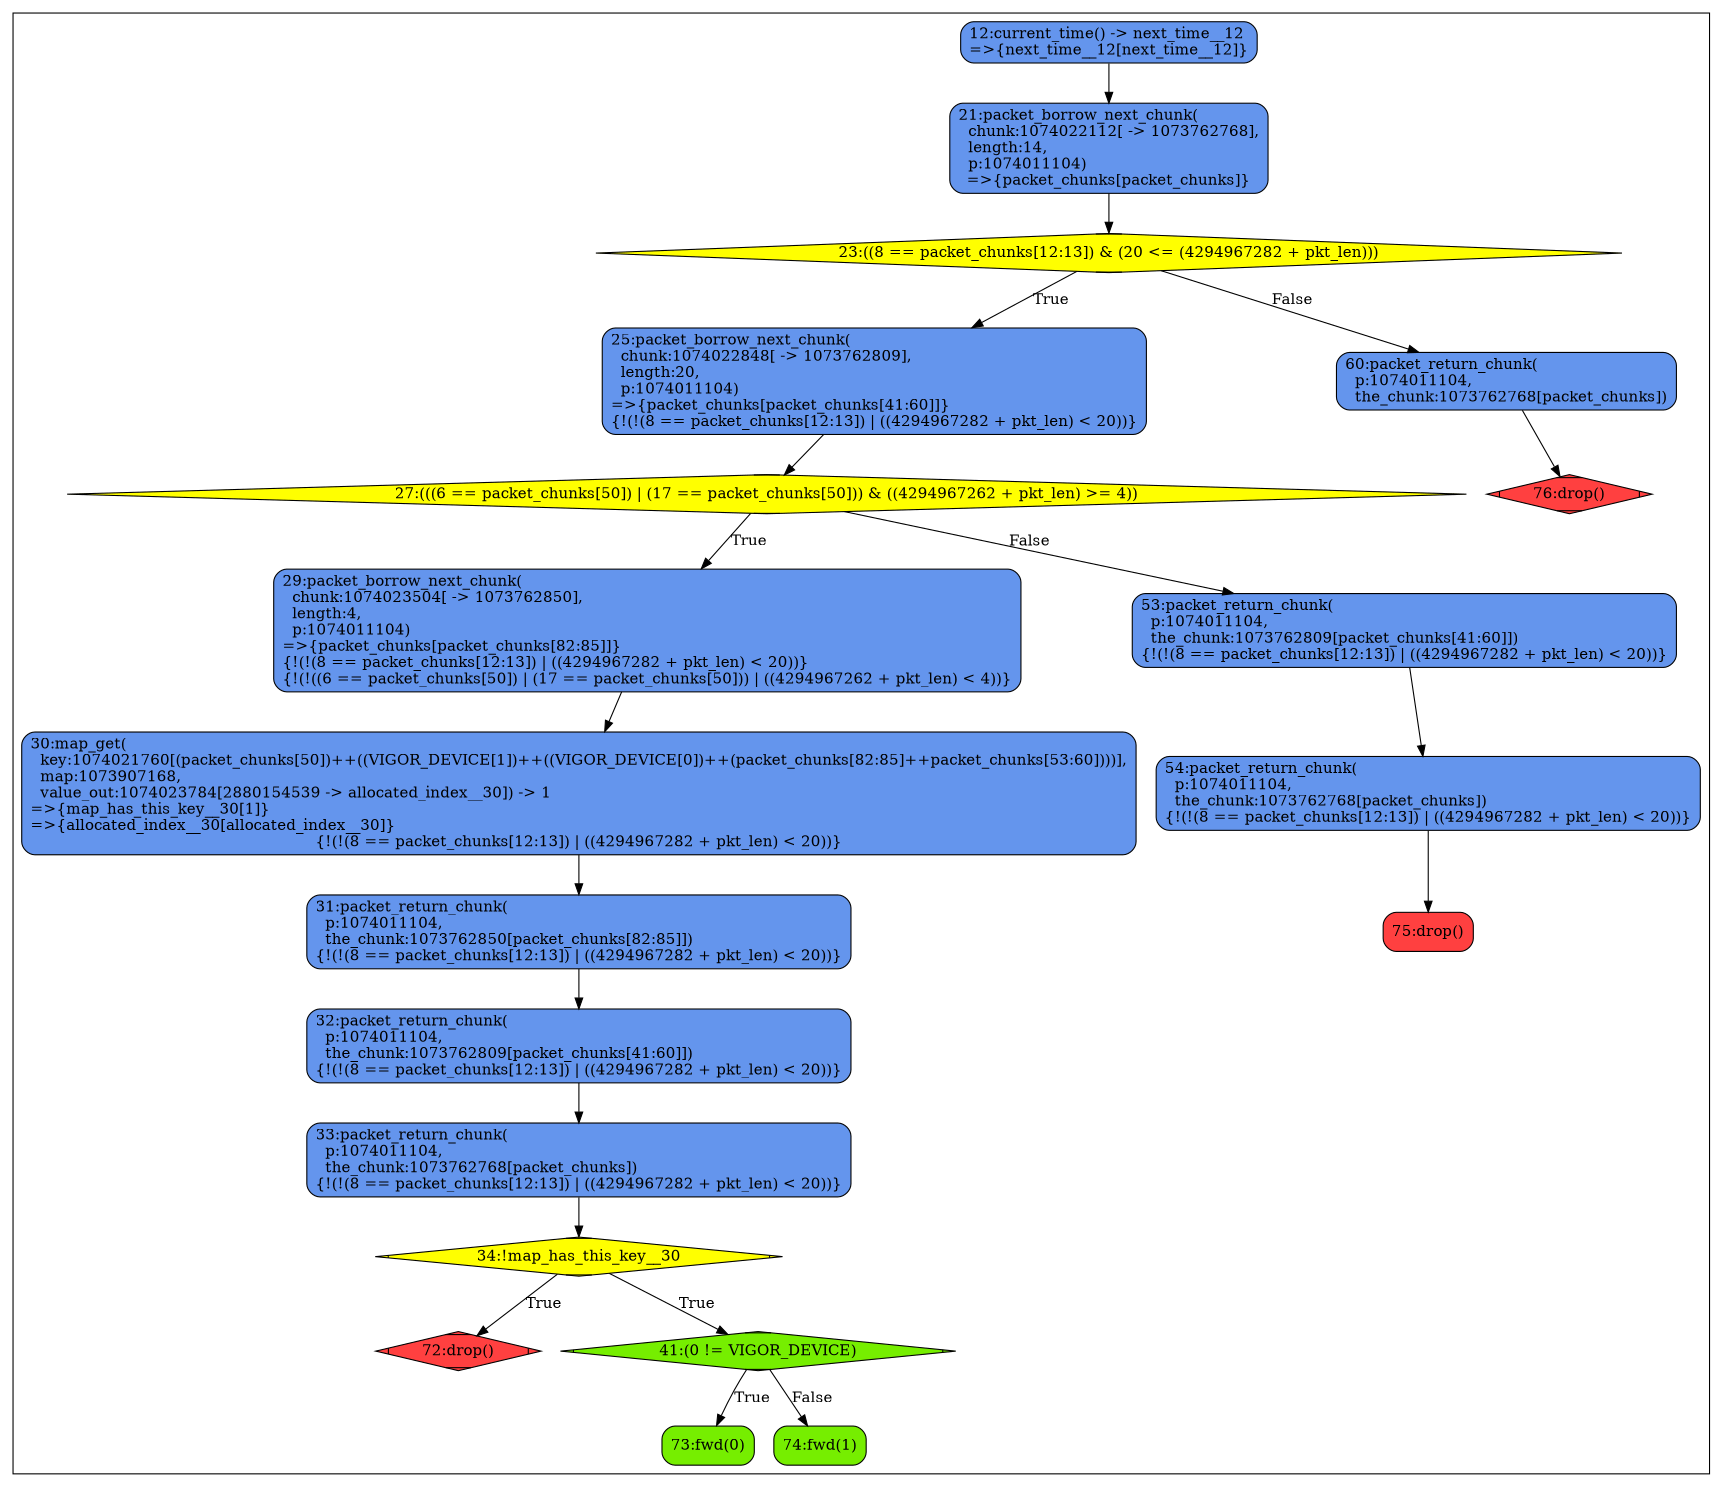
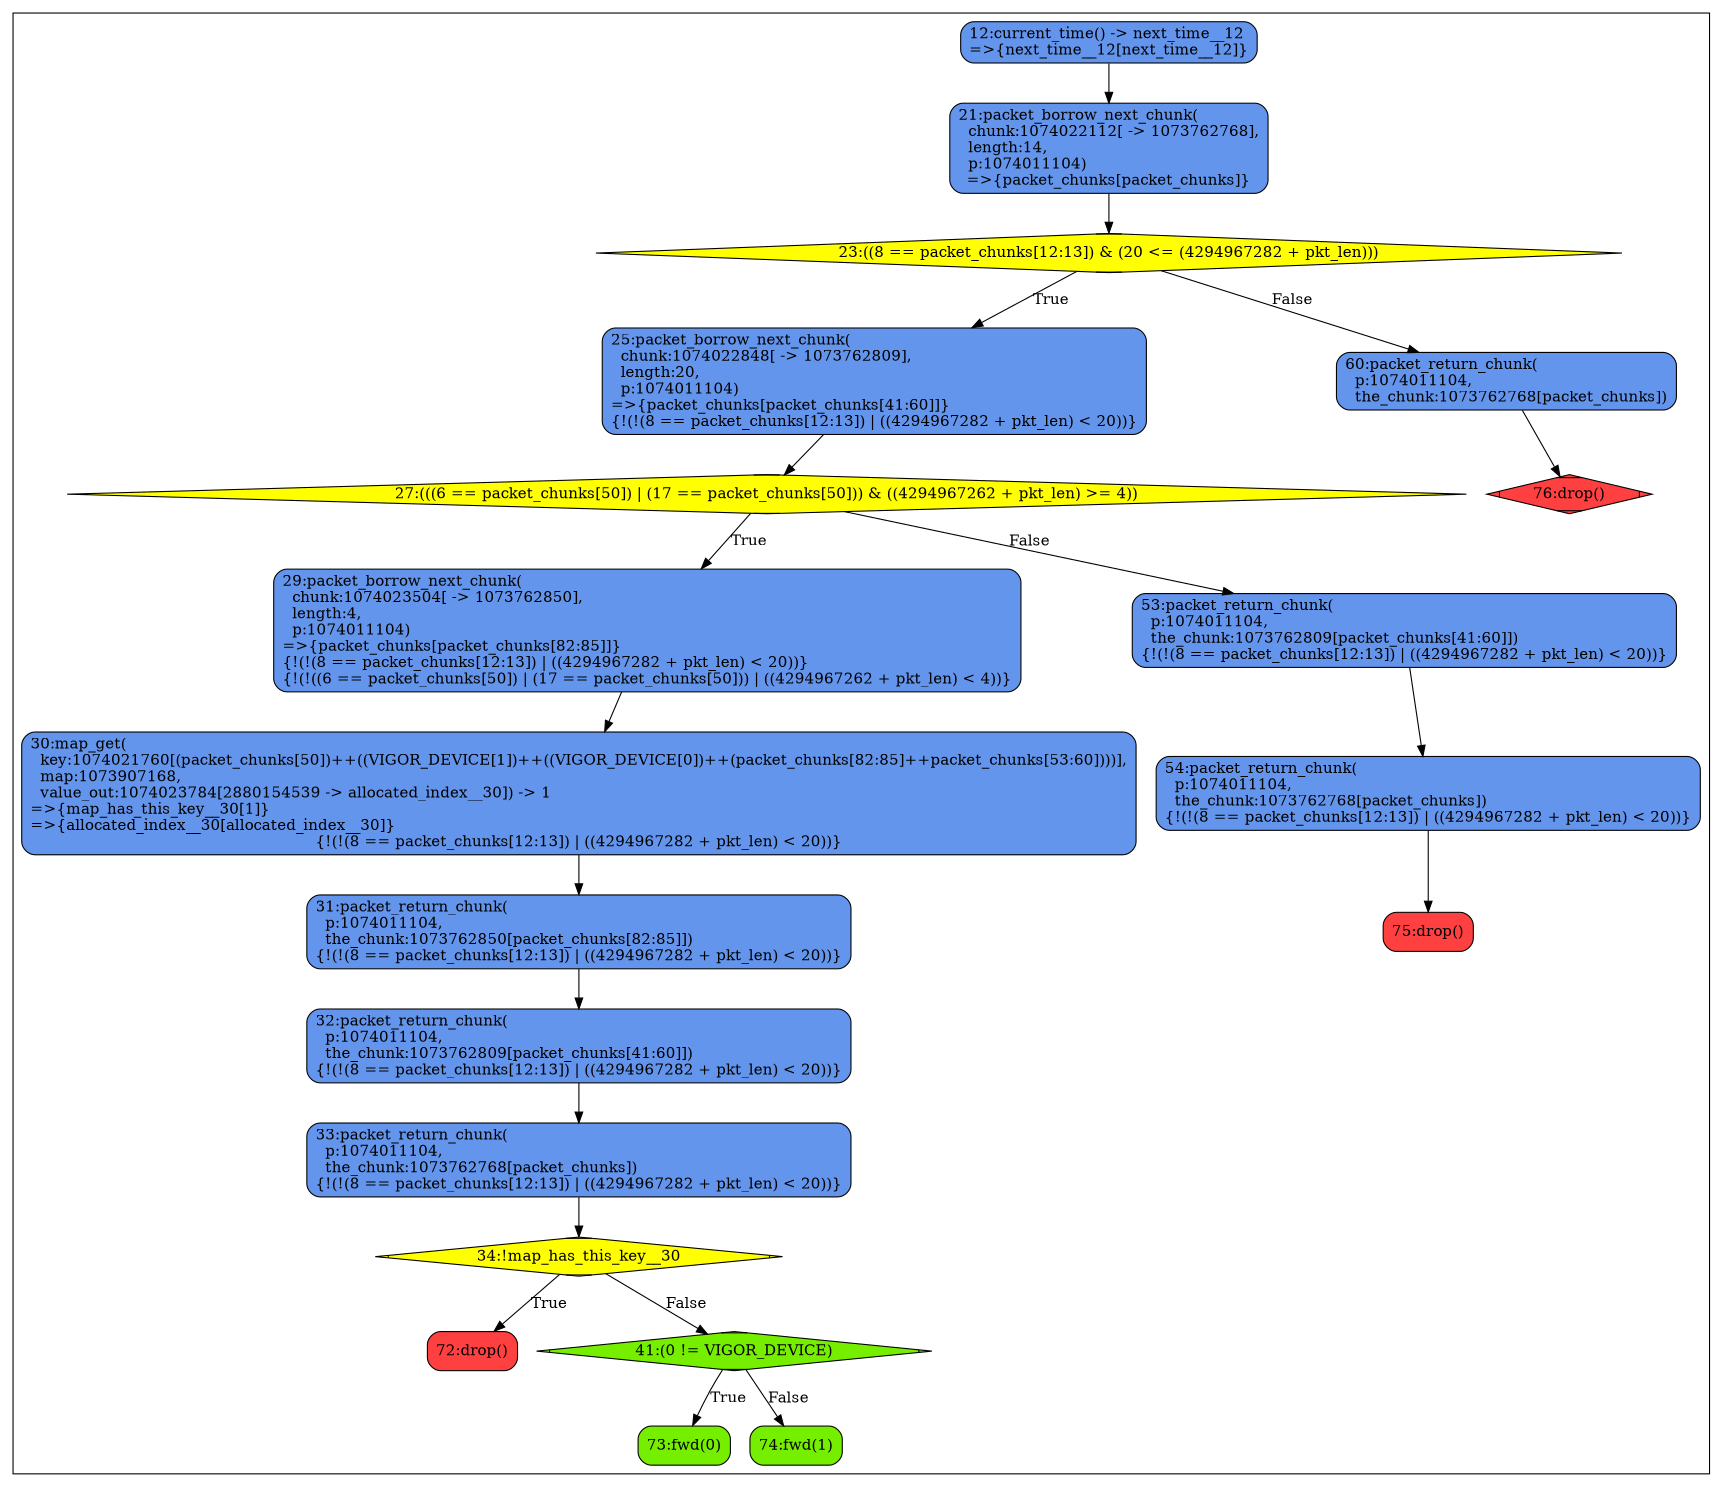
(697, 1304) -> (686, 1304)
(458, 1351) -> (472, 1351)
